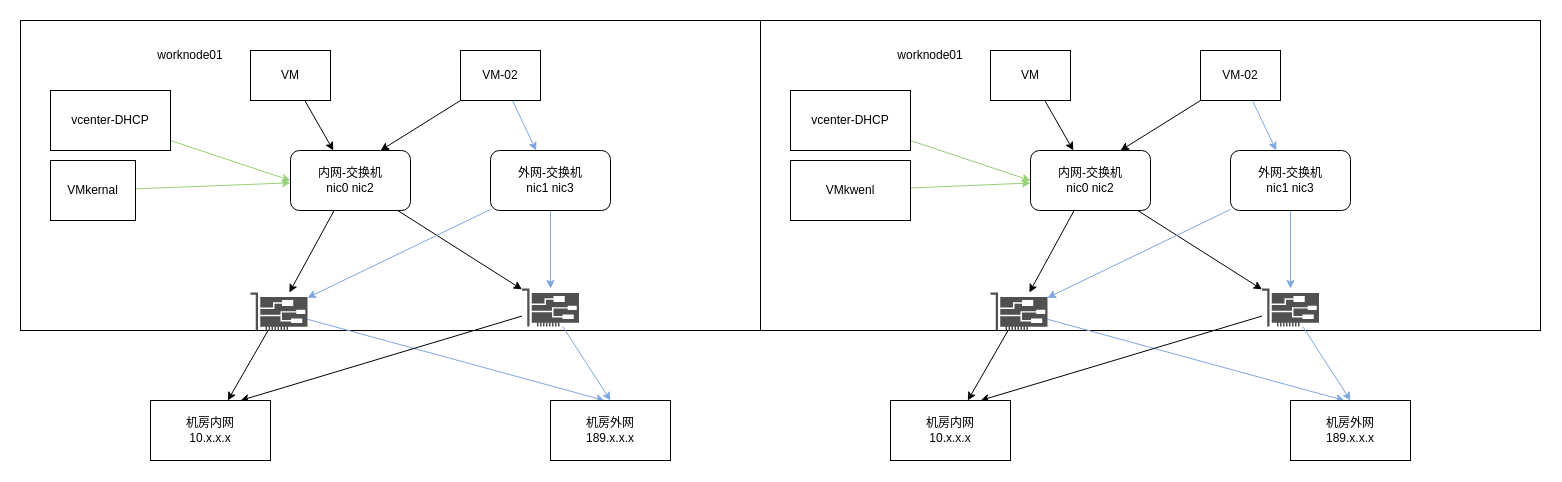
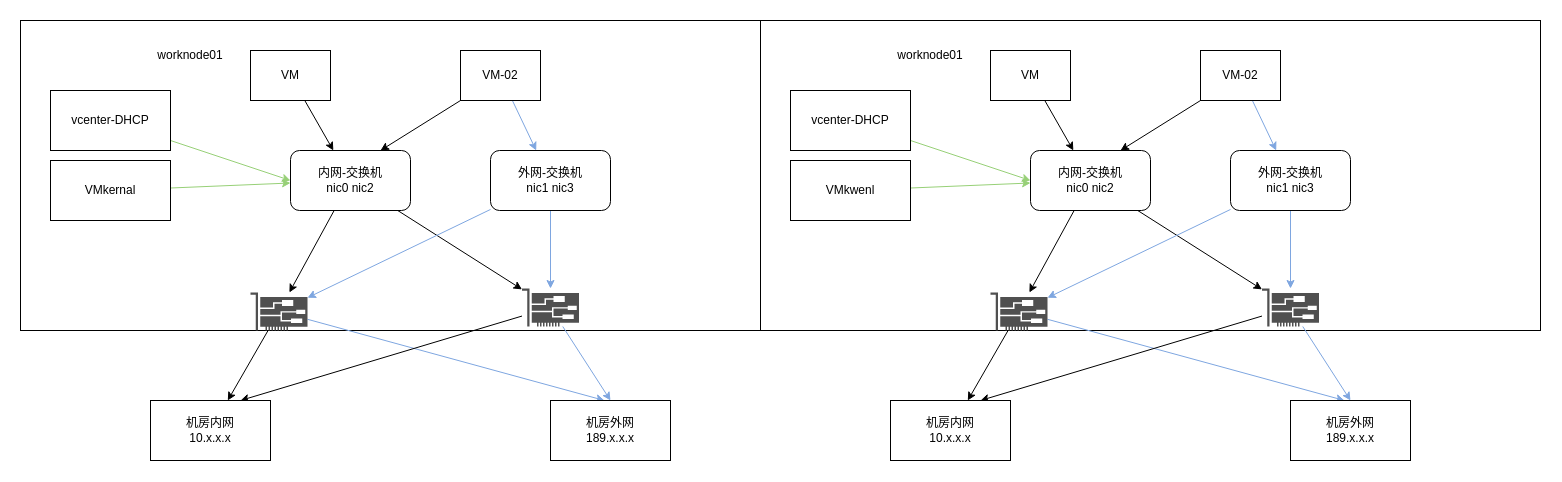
(93, 191) -> (111, 191)
